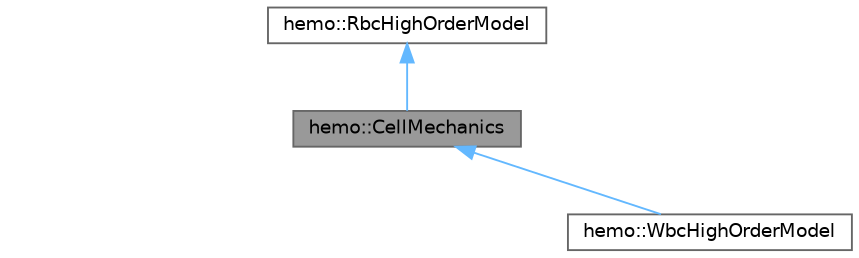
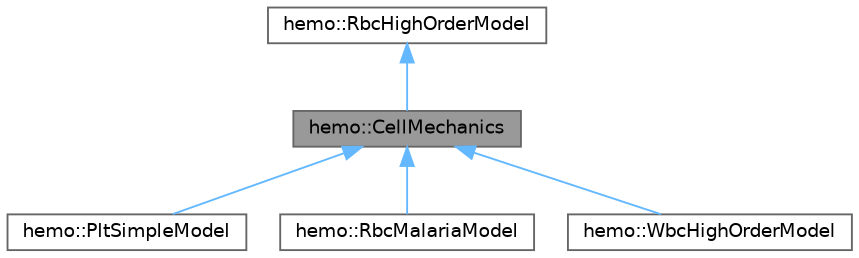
none -> (127, 232)
none -> (407, 232)
